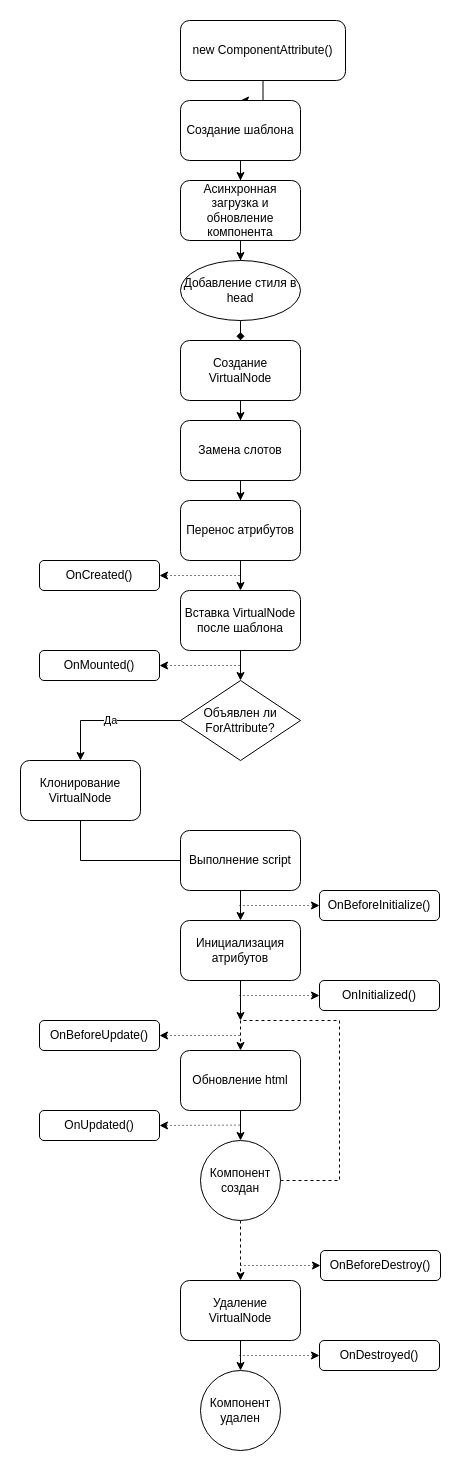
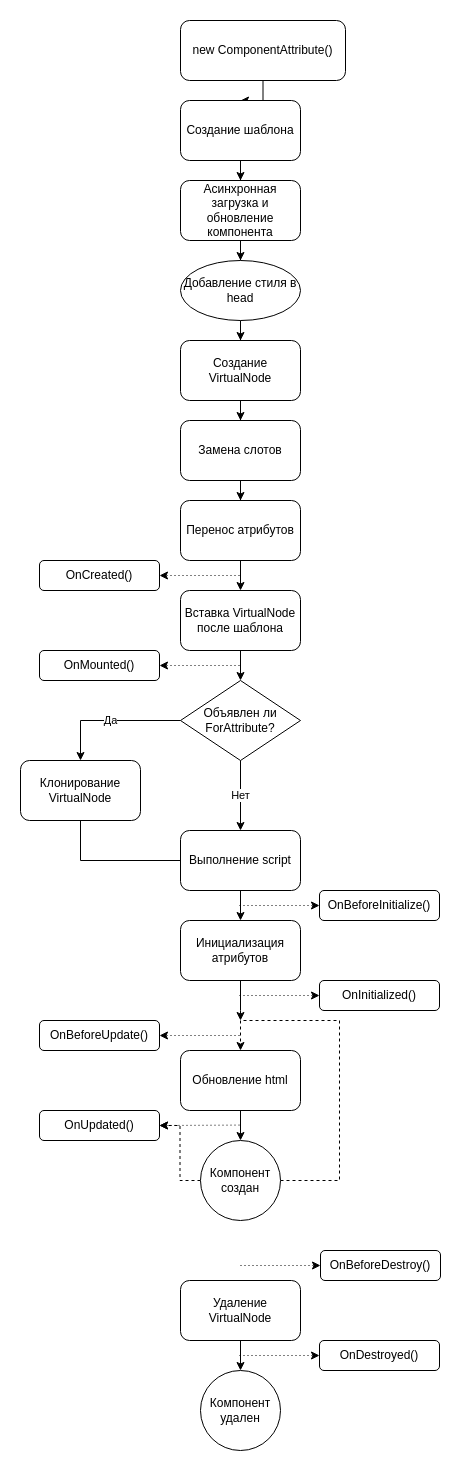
(241, 332) -> (241, 332)
none -> (241, 792)
(241, 1247) -> (180, 1165)
